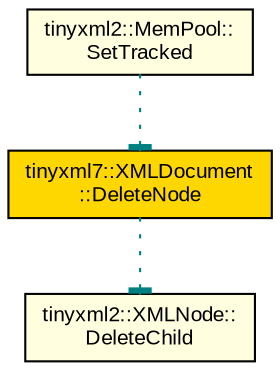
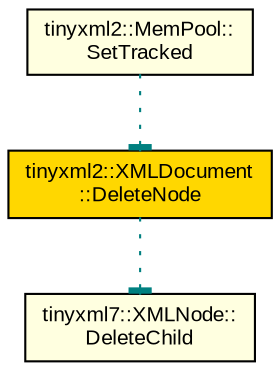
(140, 184) -> (140, 184)
(140, 328) -> (140, 328)
